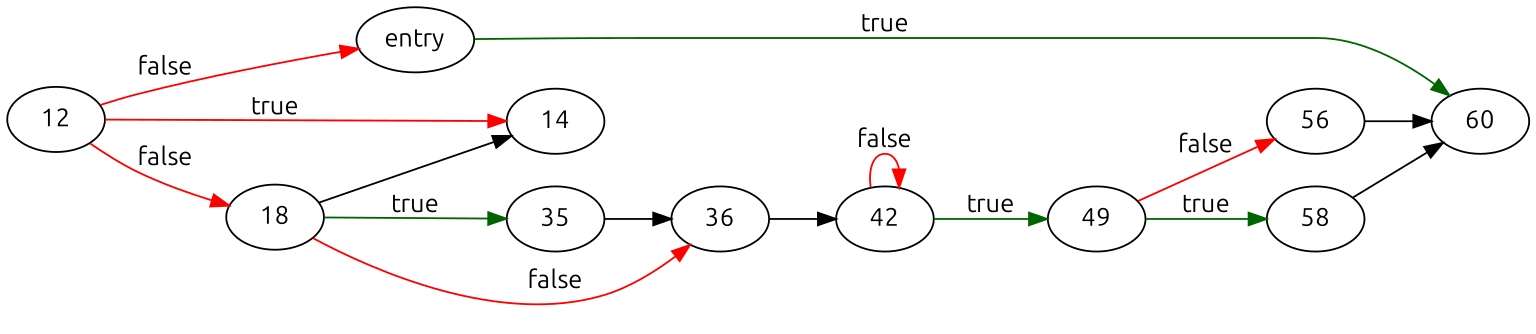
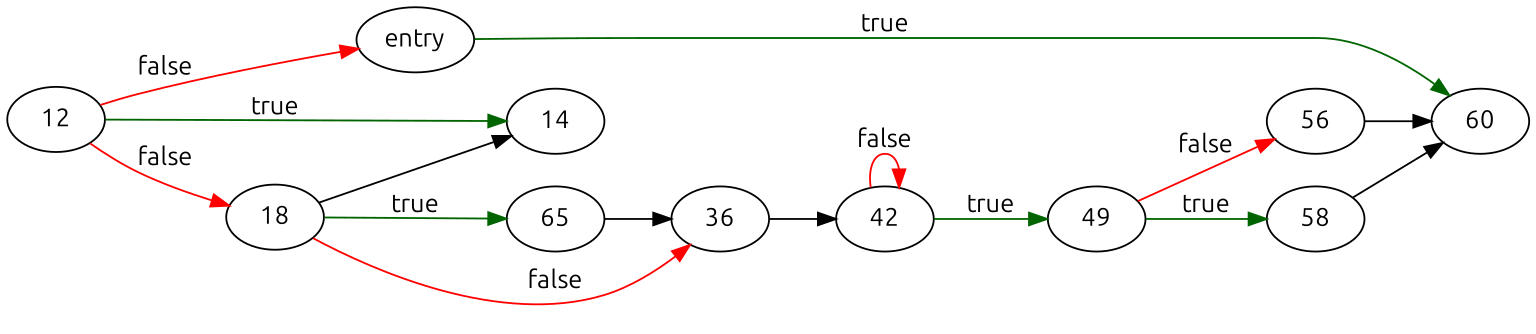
(297, 120) -> (297, 120)
(556, 219) -> (556, 219)
